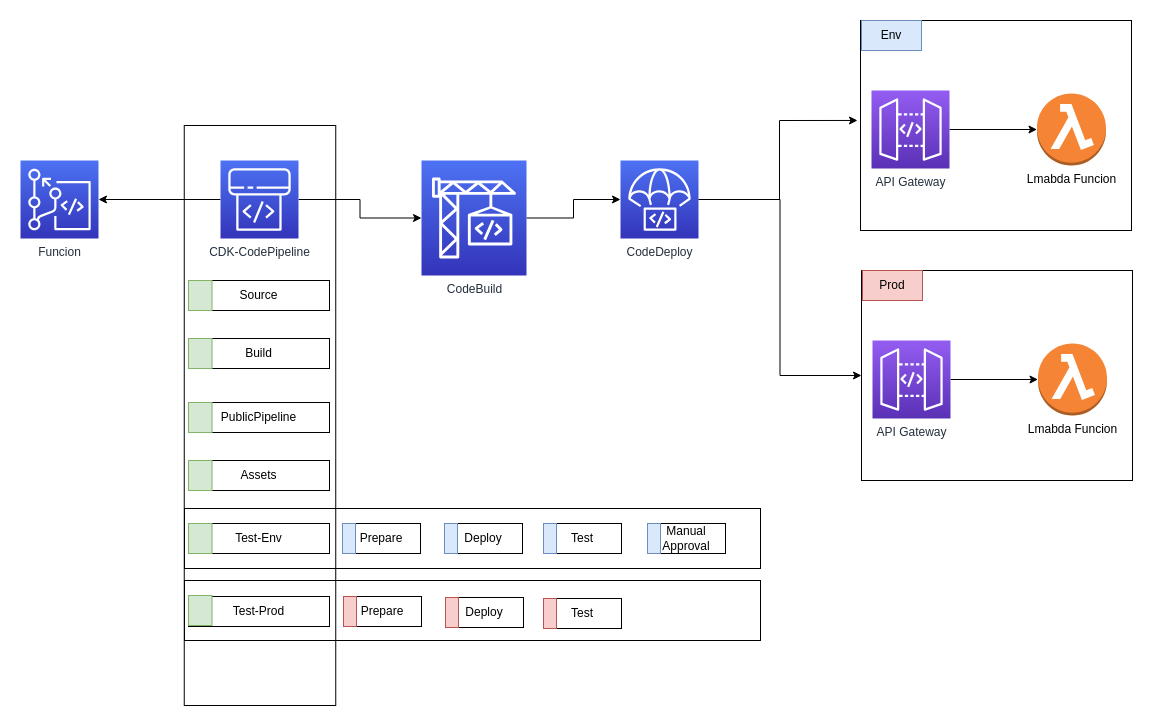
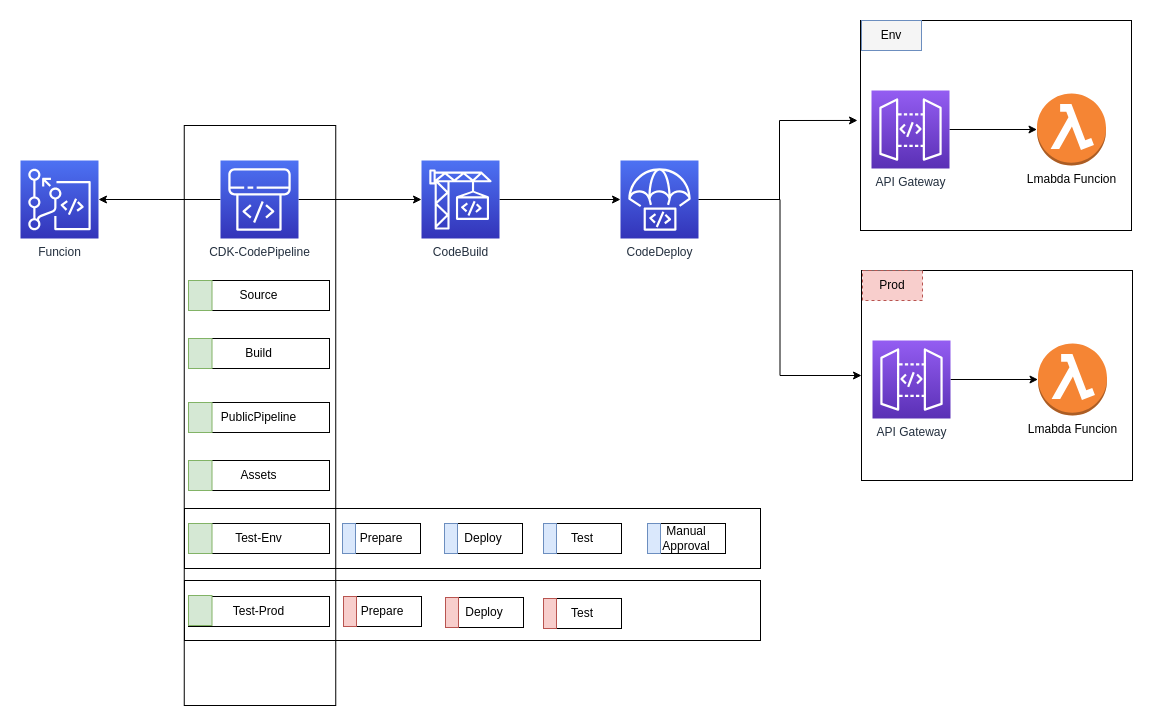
(892, 36) -> (892, 36)
(474, 218) -> (461, 200)
(893, 286) -> (893, 286)
